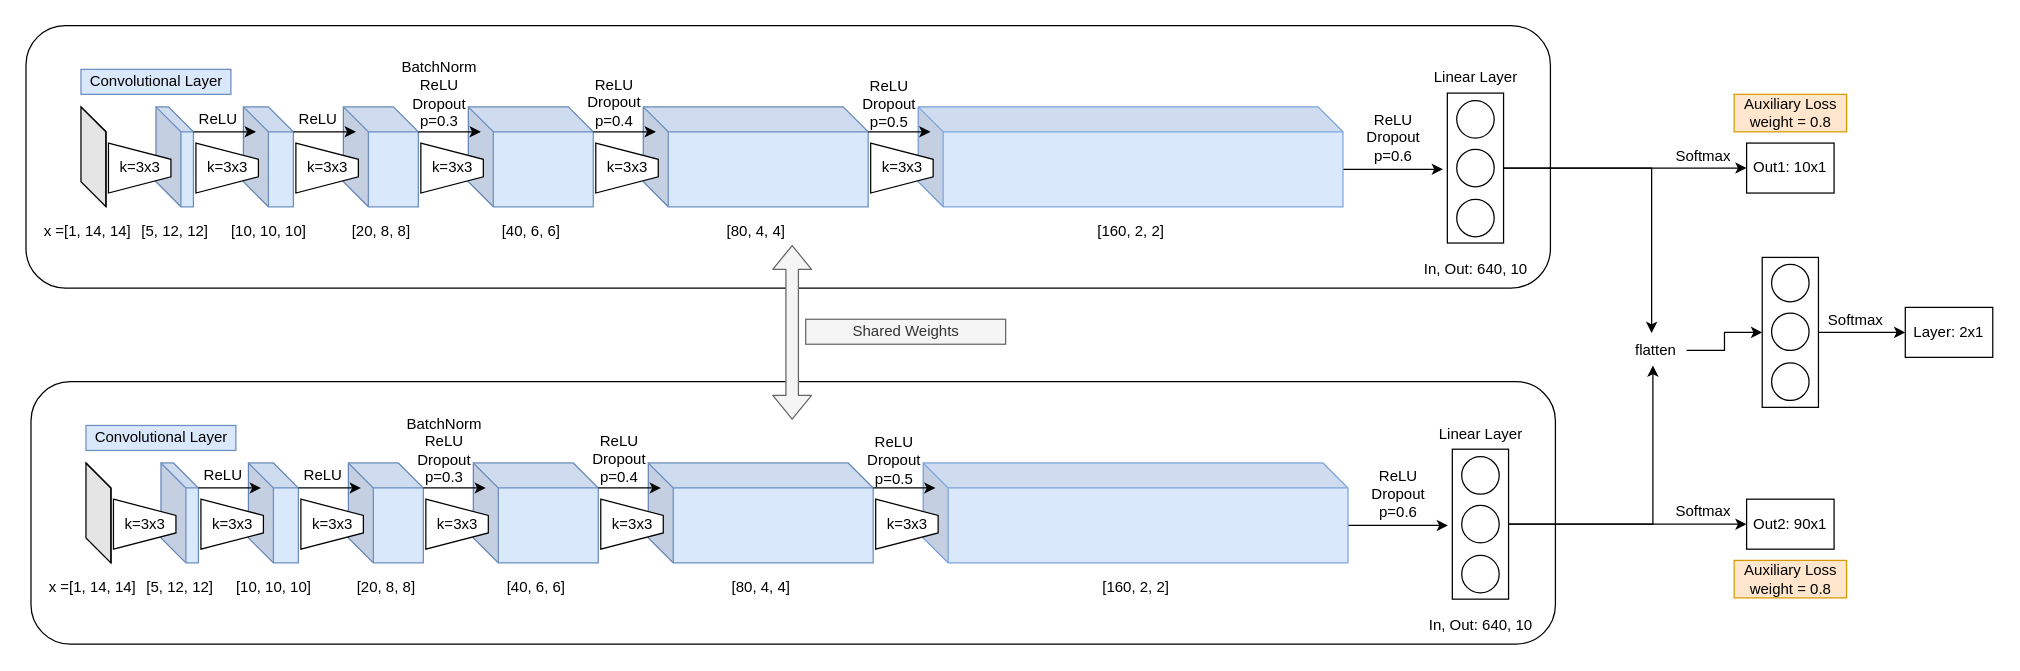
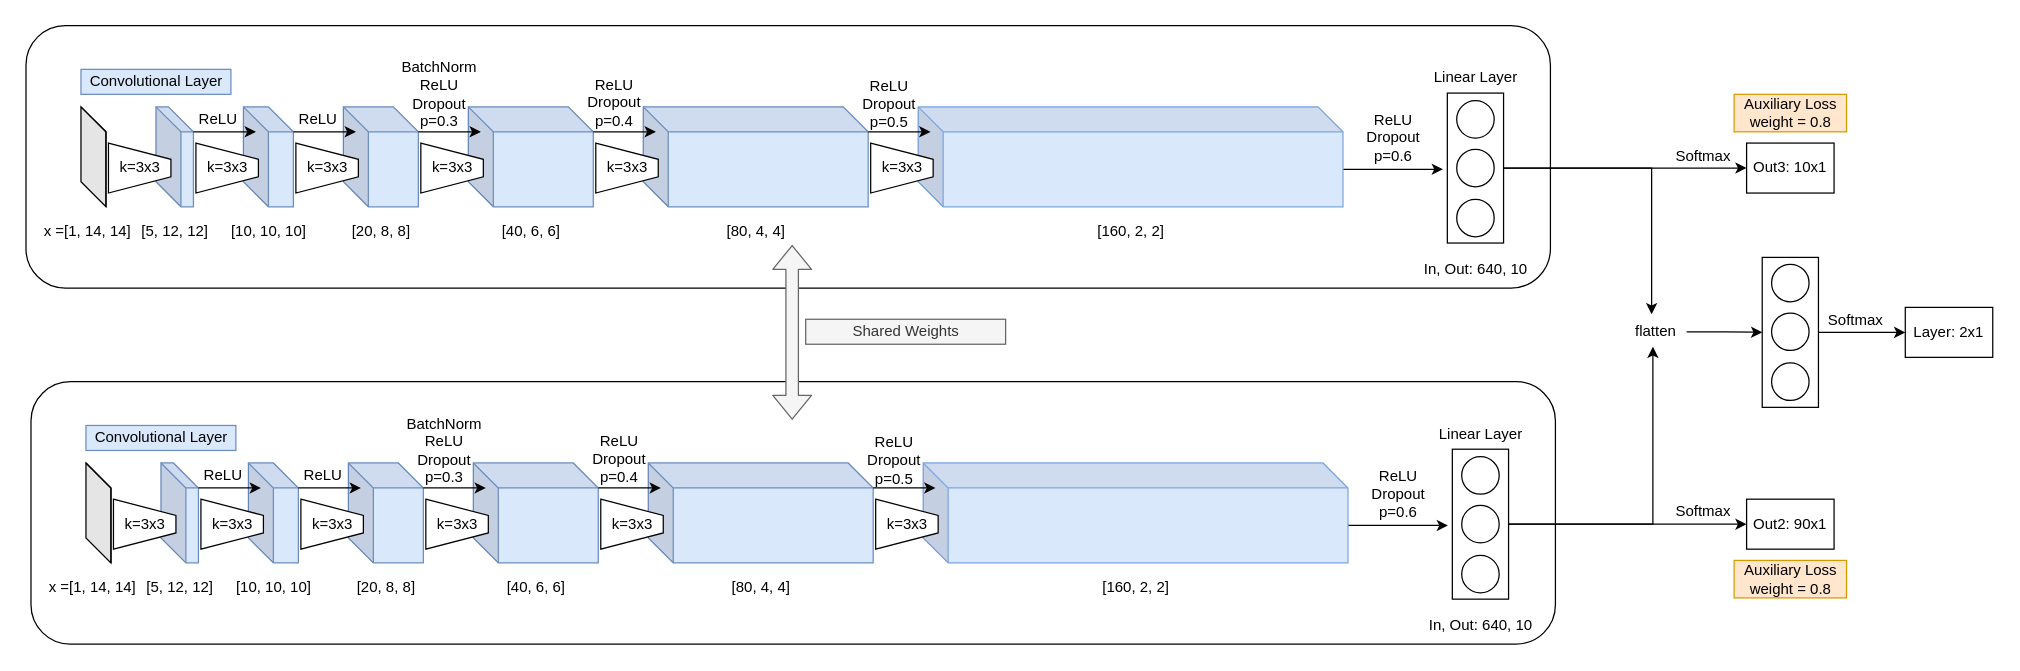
(1791, 168) -> (1791, 168)
(1656, 351) -> (1656, 332)
